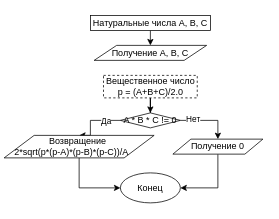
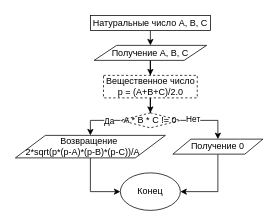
(150, 23) -> (150, 23)
none -> (150, 70)
(150, 120) -> (150, 120)
(79, 147) -> (90, 147)
(150, 188) -> (150, 192)
